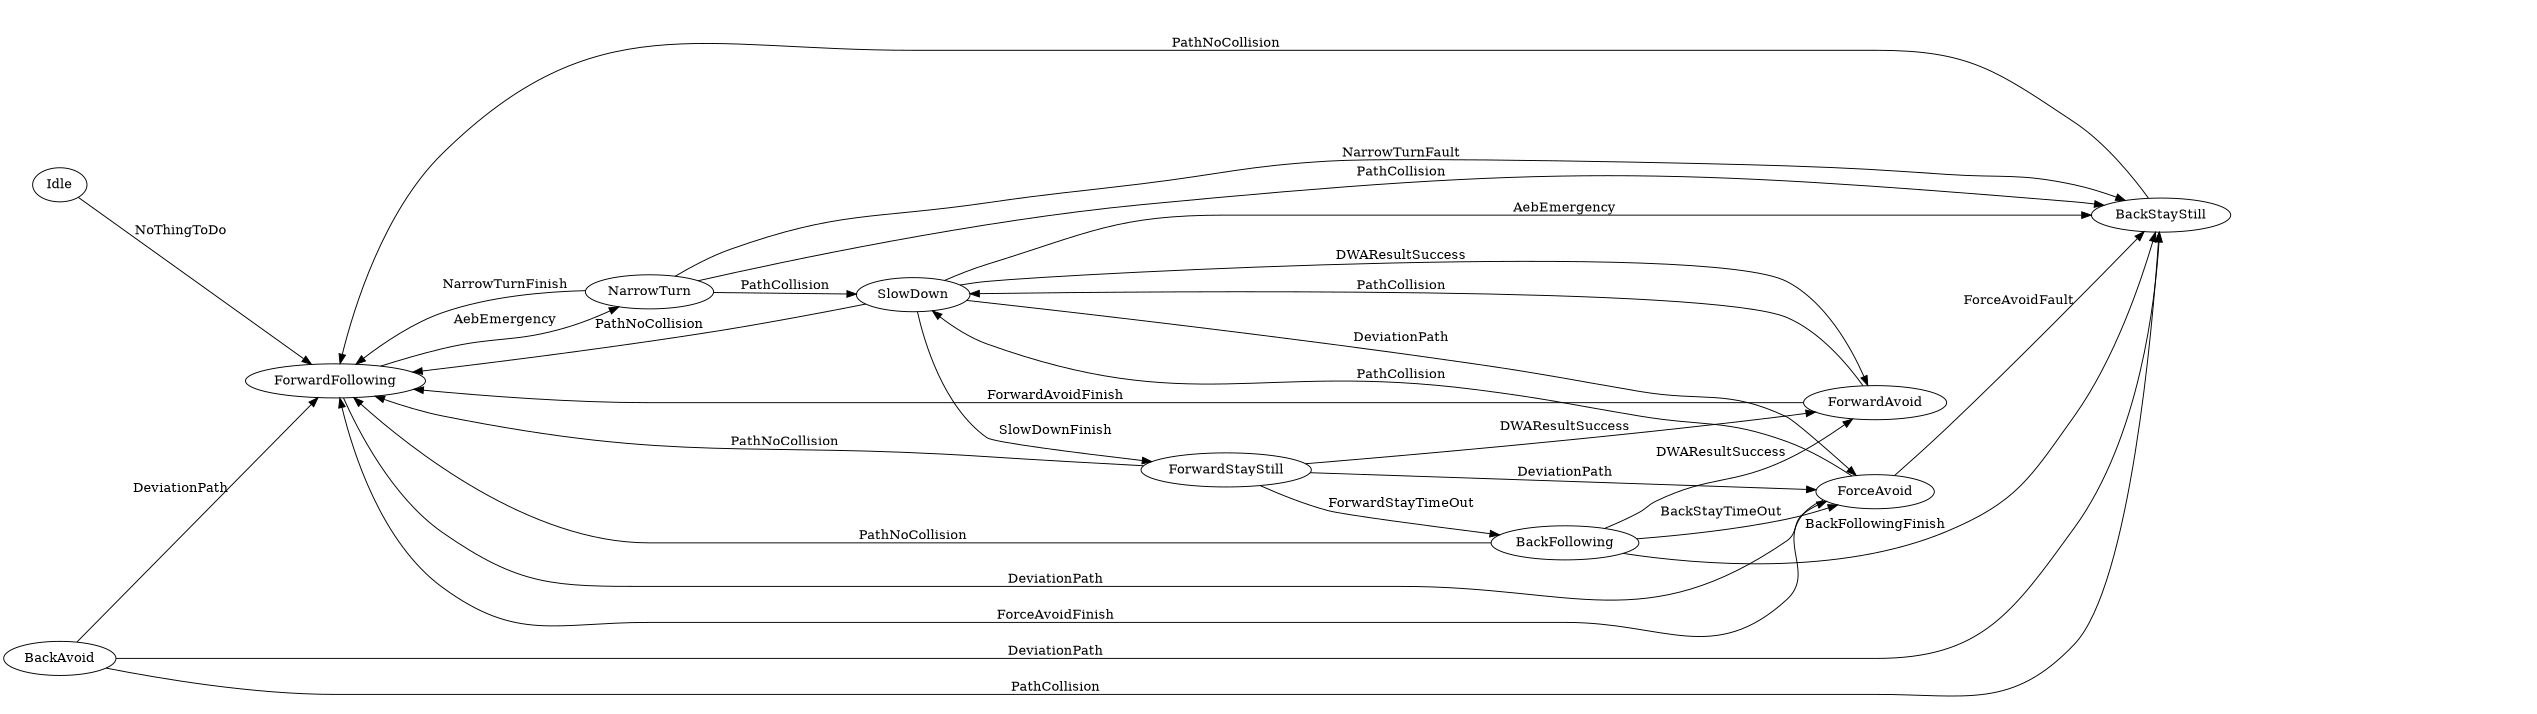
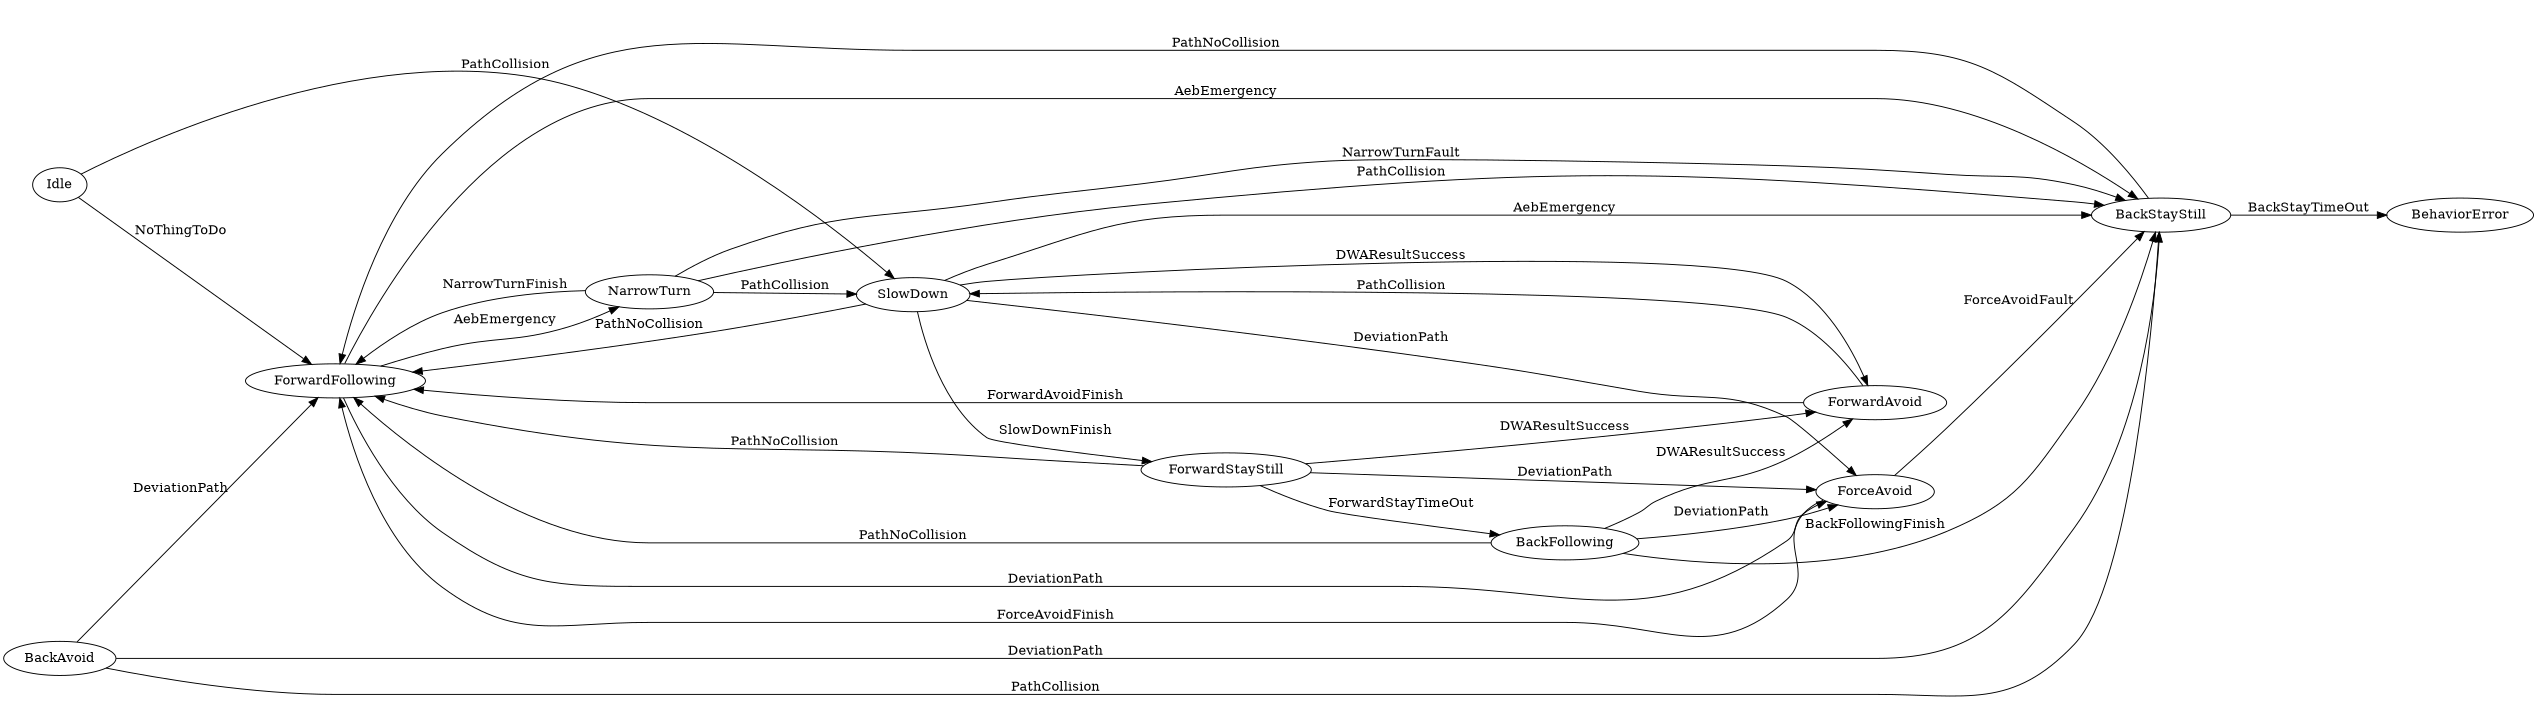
none -> (1189, 99)
none -> (2460, 215)
(1397, 383) -> (503, 74)
(1721, 512) -> (1721, 512)
